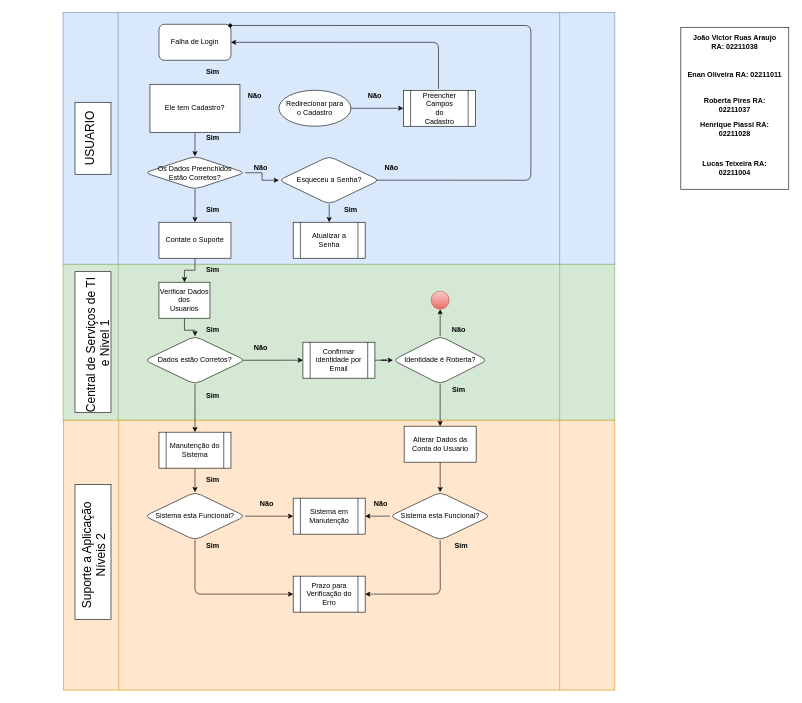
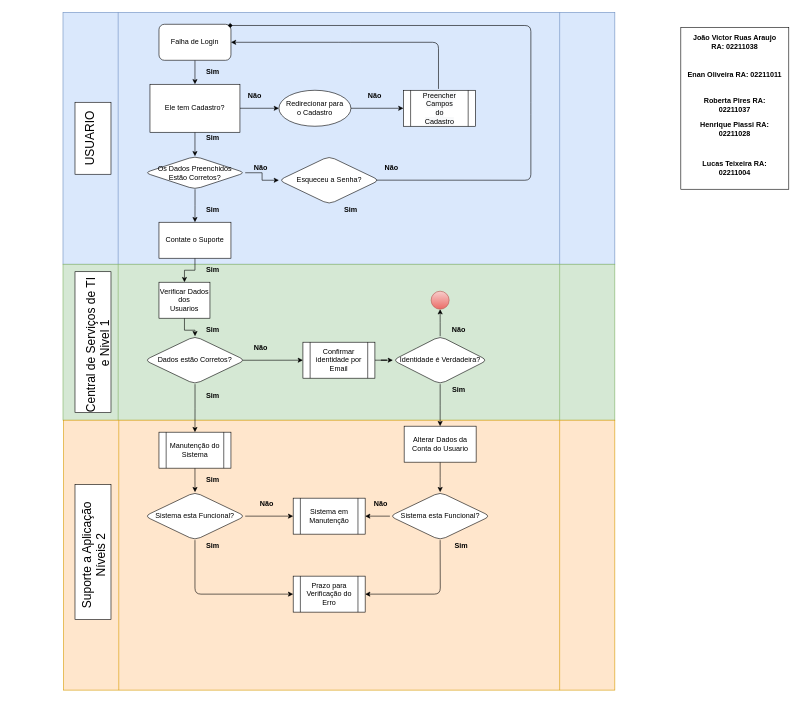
none -> (195, 78)
none -> (273, 108)
(329, 216) -> none
(329, 240) -> none
(440, 360) -> (440, 360)
